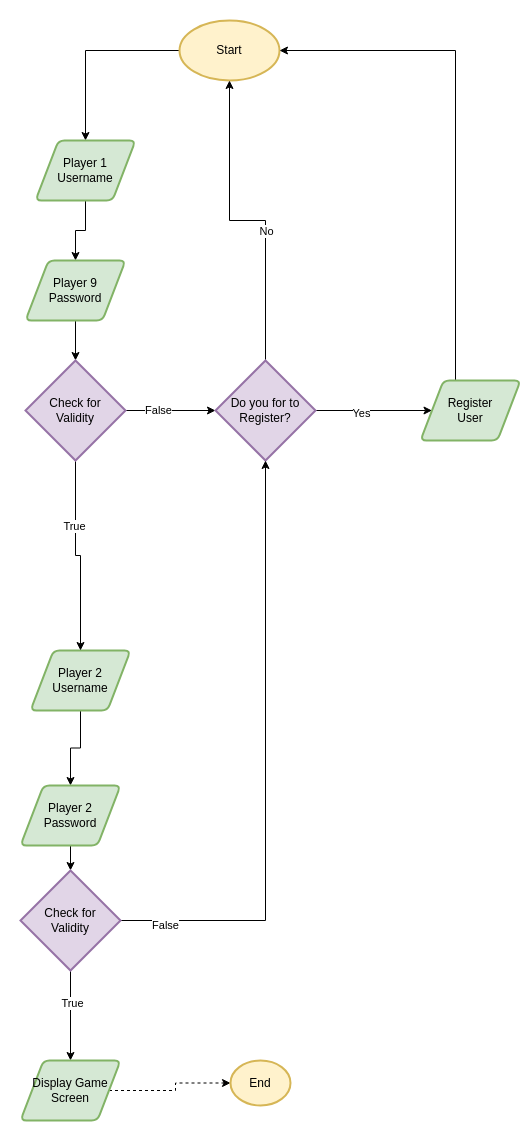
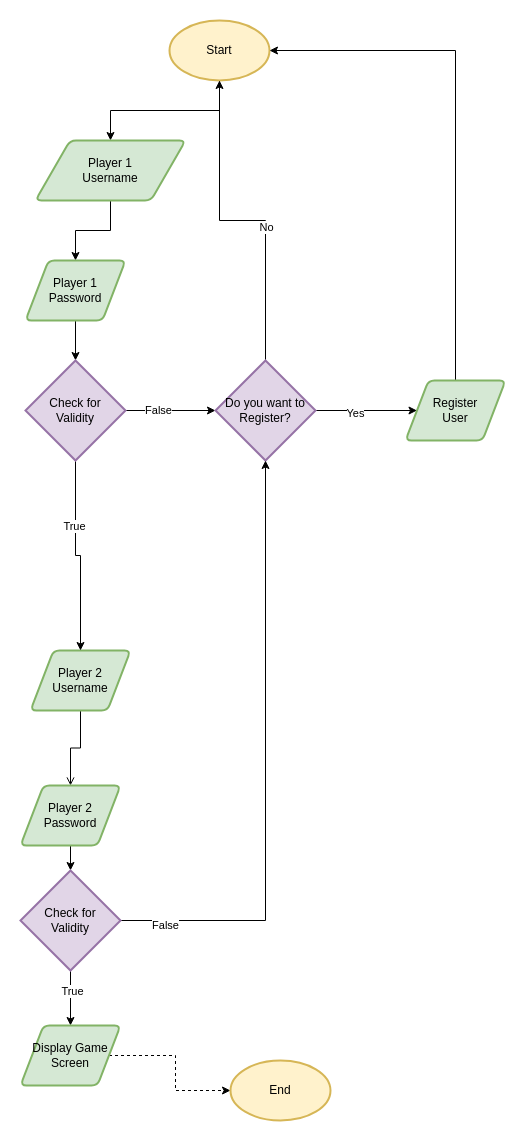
(230, 51) -> (220, 51)
(86, 171) -> (111, 171)
(76, 291) -> (76, 291)
(266, 411) -> (266, 411)
(471, 411) -> (456, 411)
(71, 777) -> (71, 779)
(261, 1083) -> (281, 1091)
(71, 1091) -> (71, 1056)
